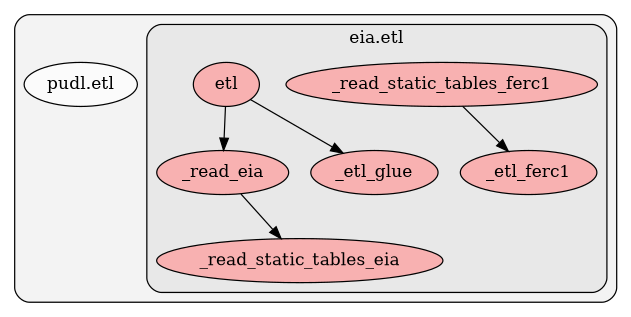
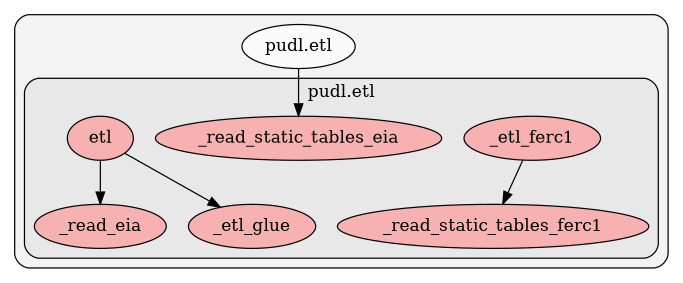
(377, 39) -> (341, 92)
(481, 125) -> (515, 176)
(257, 212) -> (299, 86)
